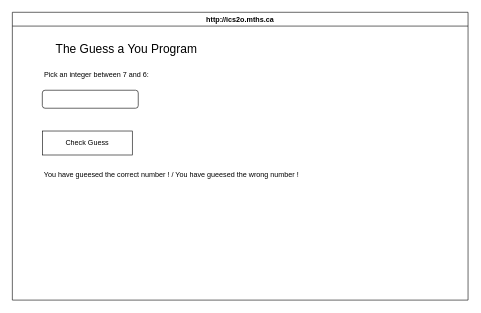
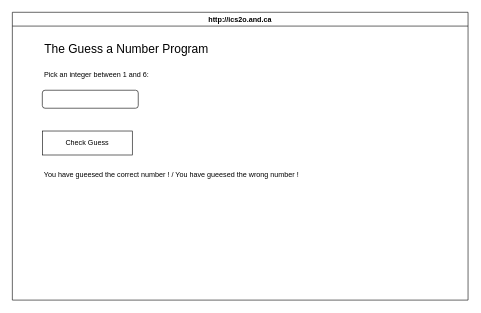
(240, 20) -> (240, 20)
(127, 48) -> (127, 48)
(97, 72) -> (97, 72)
